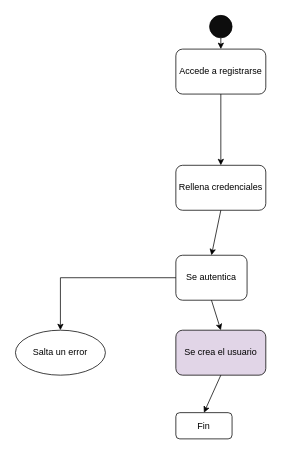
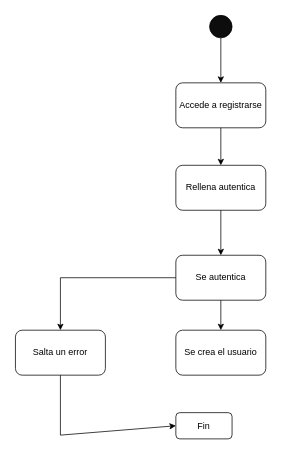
(221, 72) -> (221, 105)
(221, 188) -> (221, 188)
(212, 278) -> (221, 278)
(60, 353) -> (60, 353)
(221, 353) -> (221, 353)
(213, 392) -> none
none -> (85, 433)
